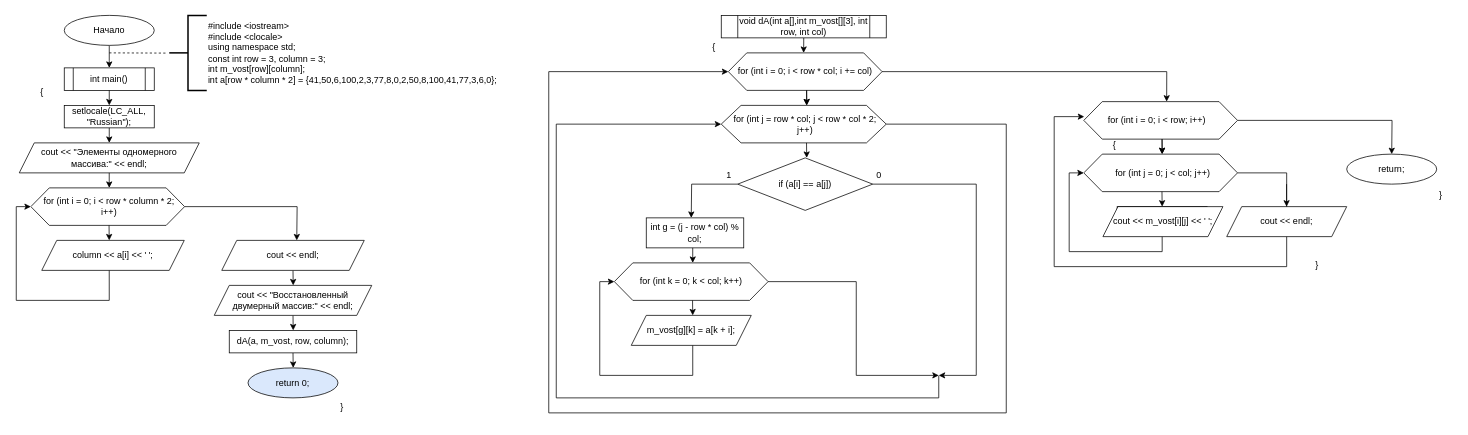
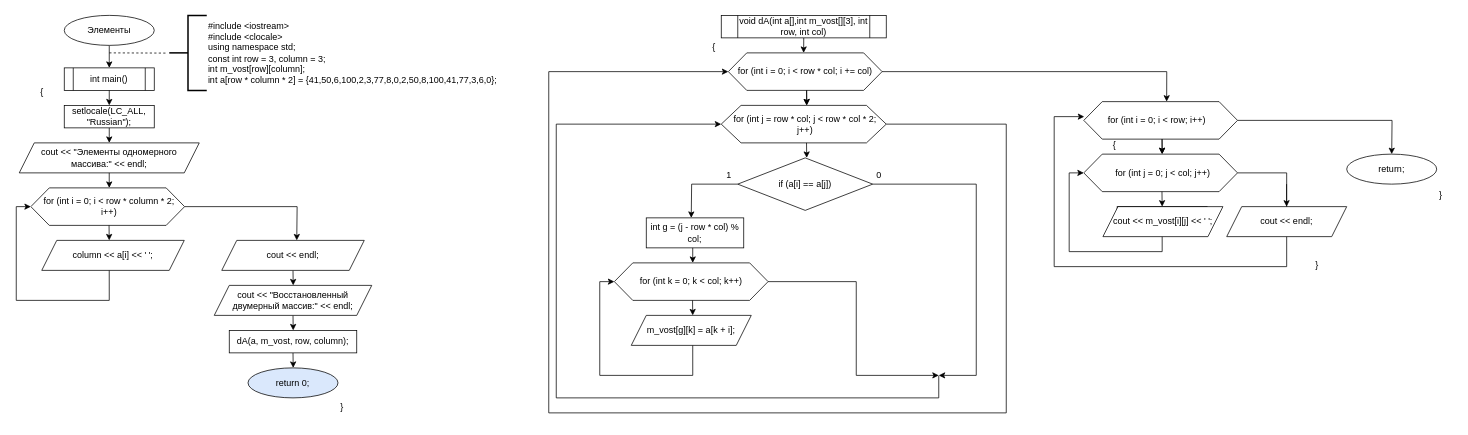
(109, 30) -> (109, 30)
